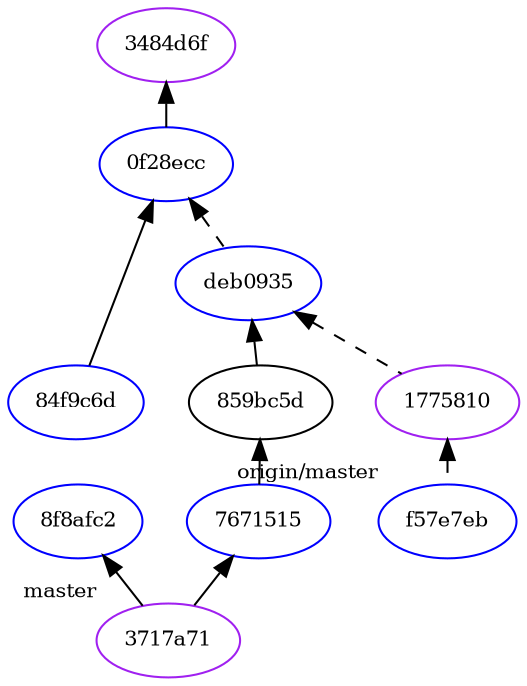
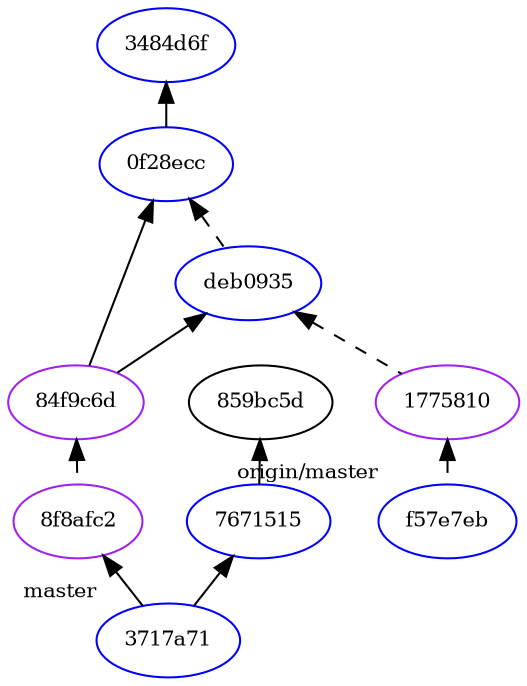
(166, 45) -> (166, 45)
(256, 353) -> (153, 349)
(76, 402) -> (76, 402)
none -> (77, 473)
(78, 521) -> (78, 521)
(168, 640) -> (168, 640)
